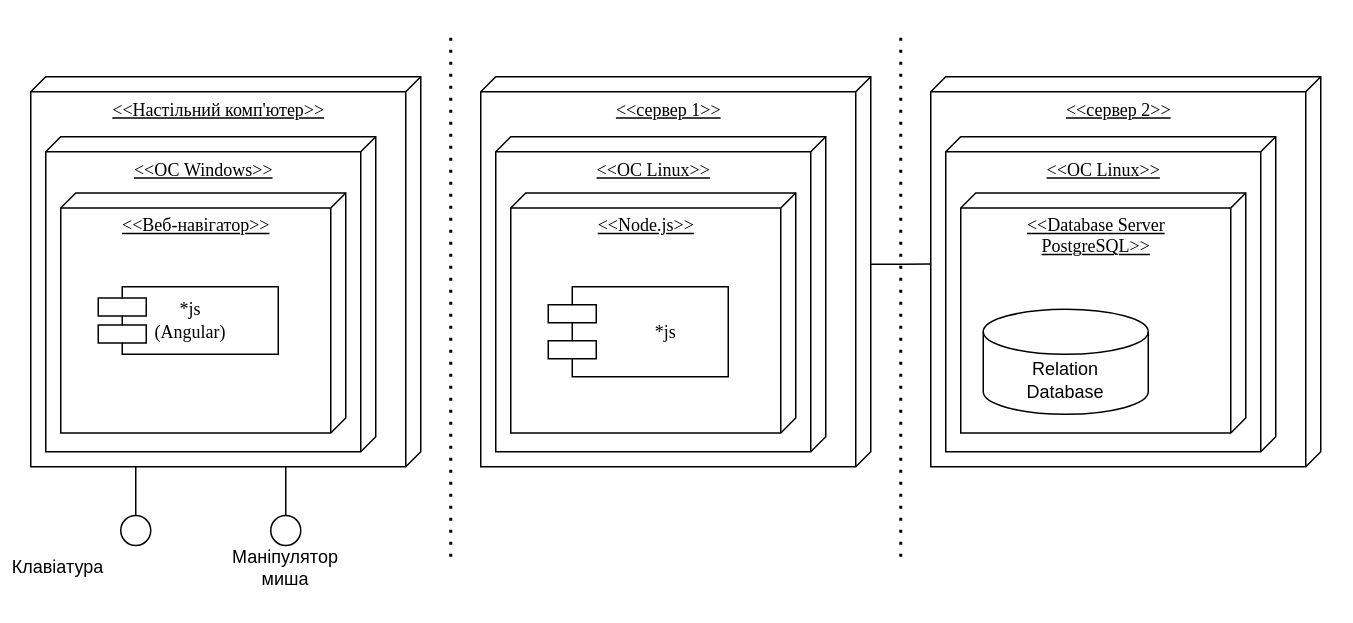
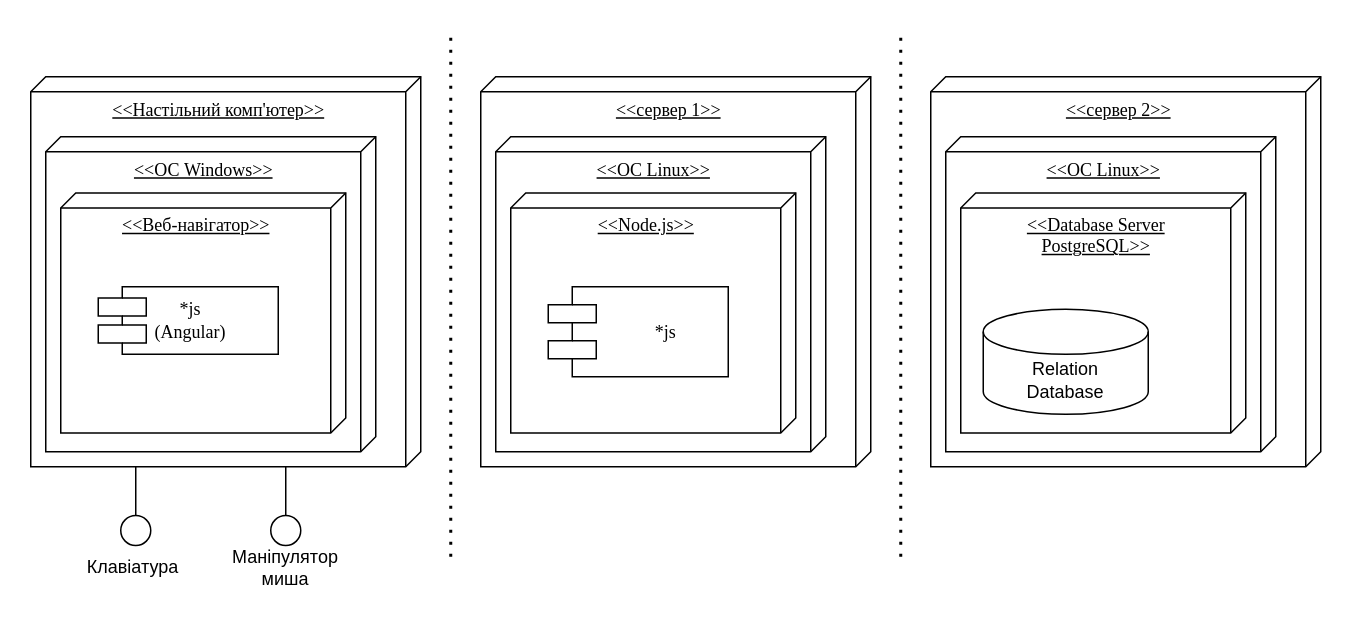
(902, 264) -> none
(61, 568) -> (136, 568)
